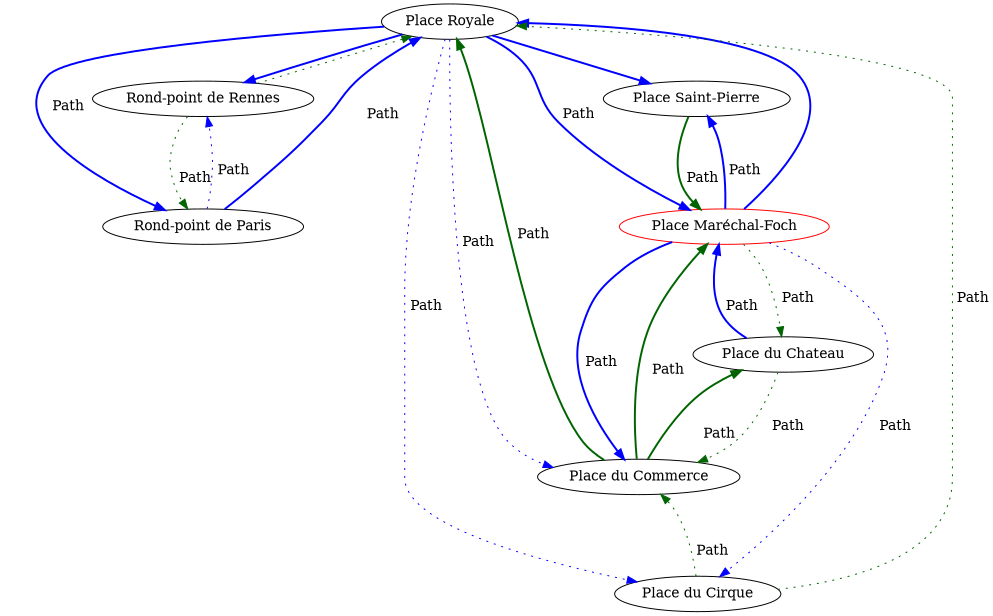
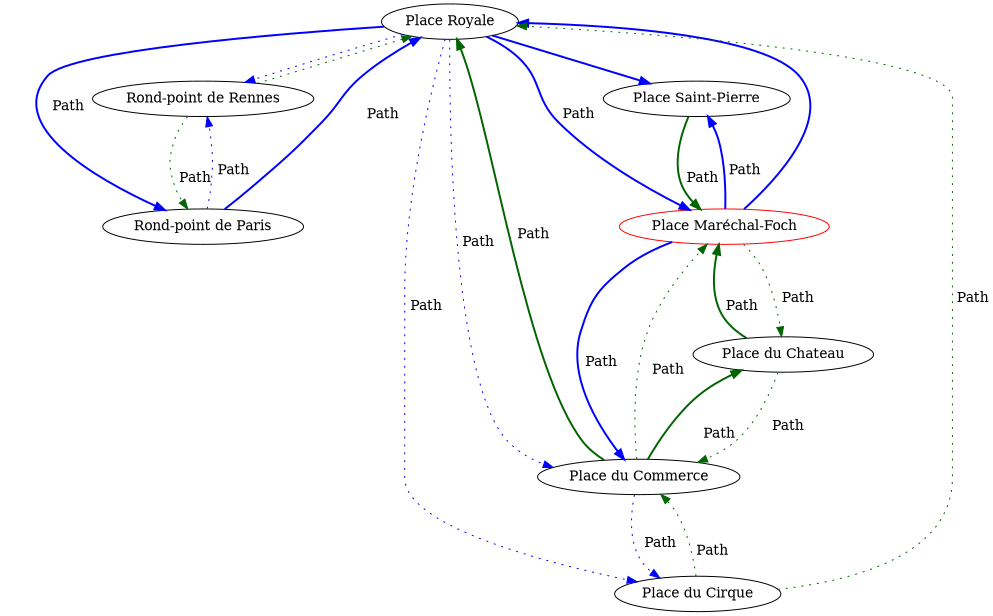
(328, 56) -> (328, 56)
(717, 302) -> (717, 302)
(643, 347) -> (643, 347)
(872, 403) -> (633, 536)
